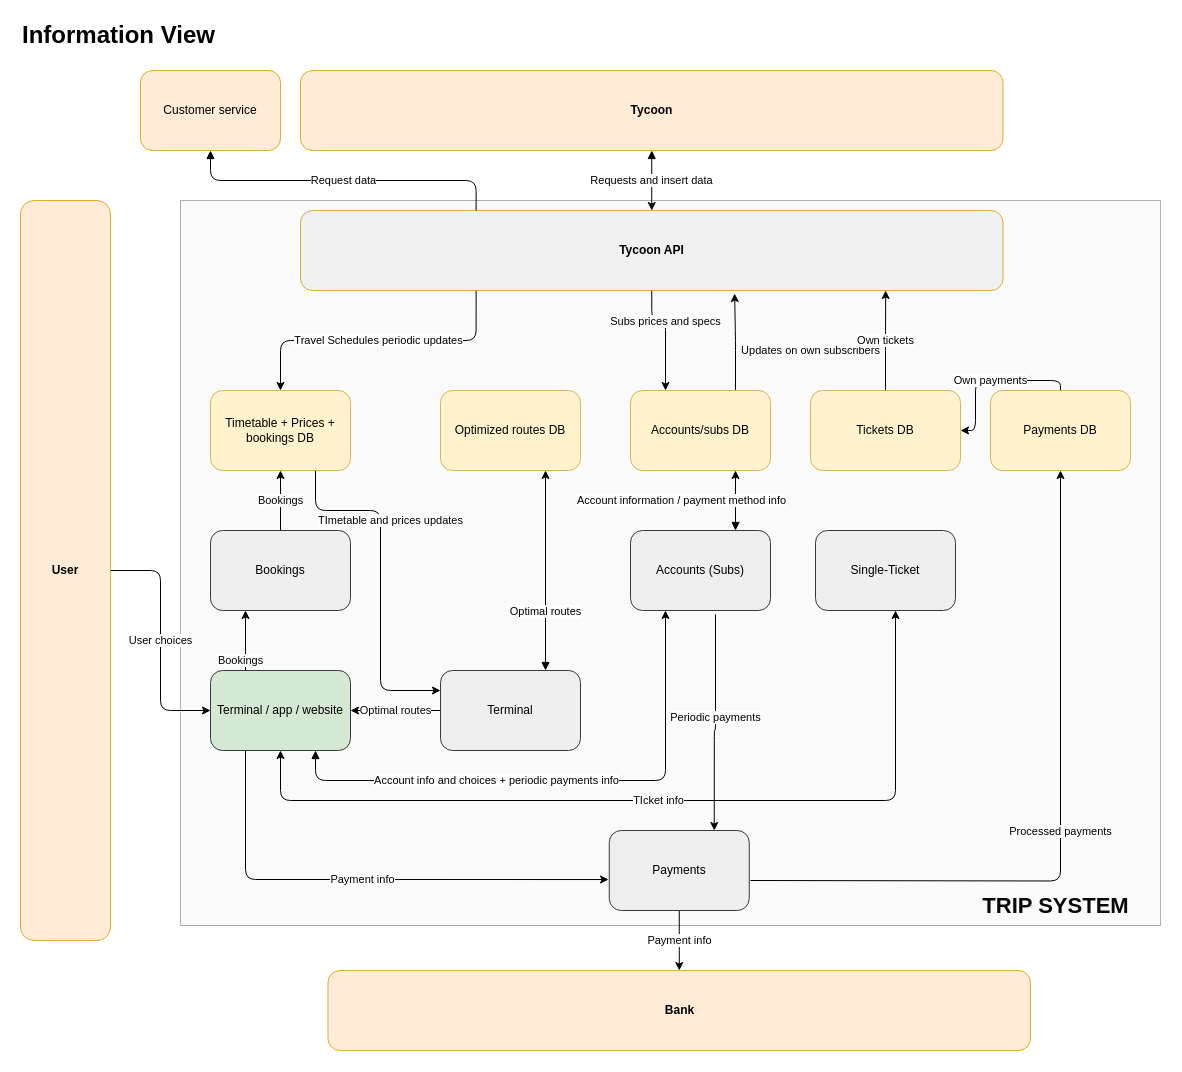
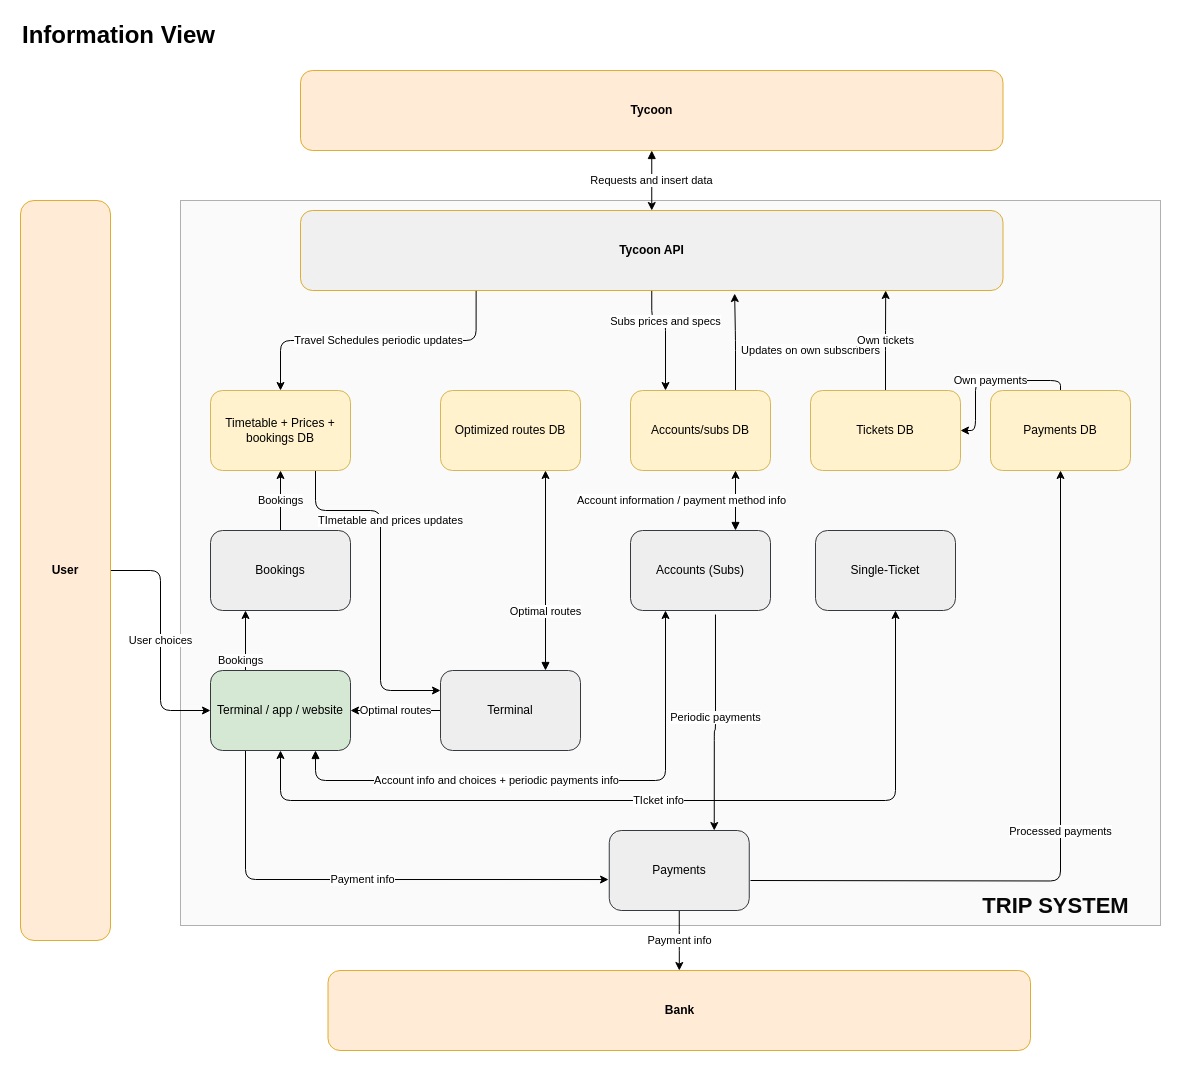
(211, 111) -> none
(348, 181) -> none
